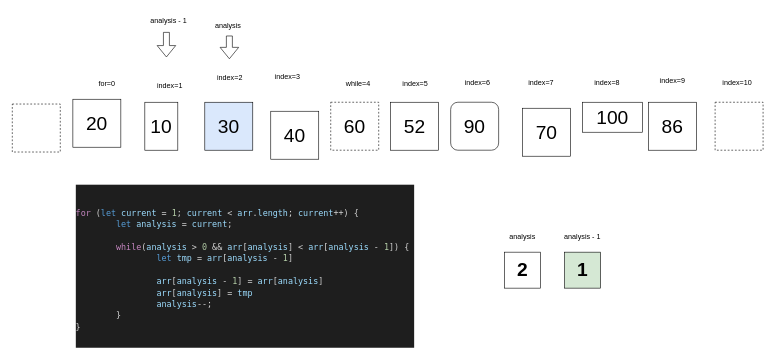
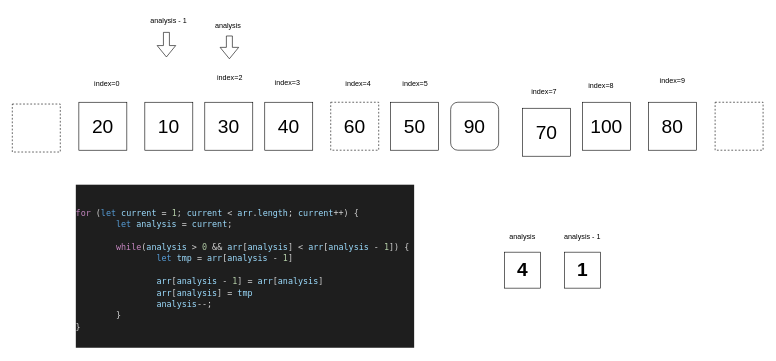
(288, 77) -> (288, 83)
(478, 83) -> none
(542, 83) -> (545, 92)
(608, 83) -> (602, 86)
(738, 83) -> none
(107, 84) -> (107, 84)
(359, 84) -> (359, 84)
(170, 86) -> none
(613, 117) -> (607, 126)
(97, 123) -> (103, 126)
(161, 126) -> (169, 126)
(229, 126) -> (229, 126)
(415, 126) -> (415, 126)
(673, 126) -> (673, 126)
(295, 135) -> (289, 126)
(523, 270) -> (523, 270)
(583, 270) -> (583, 270)
